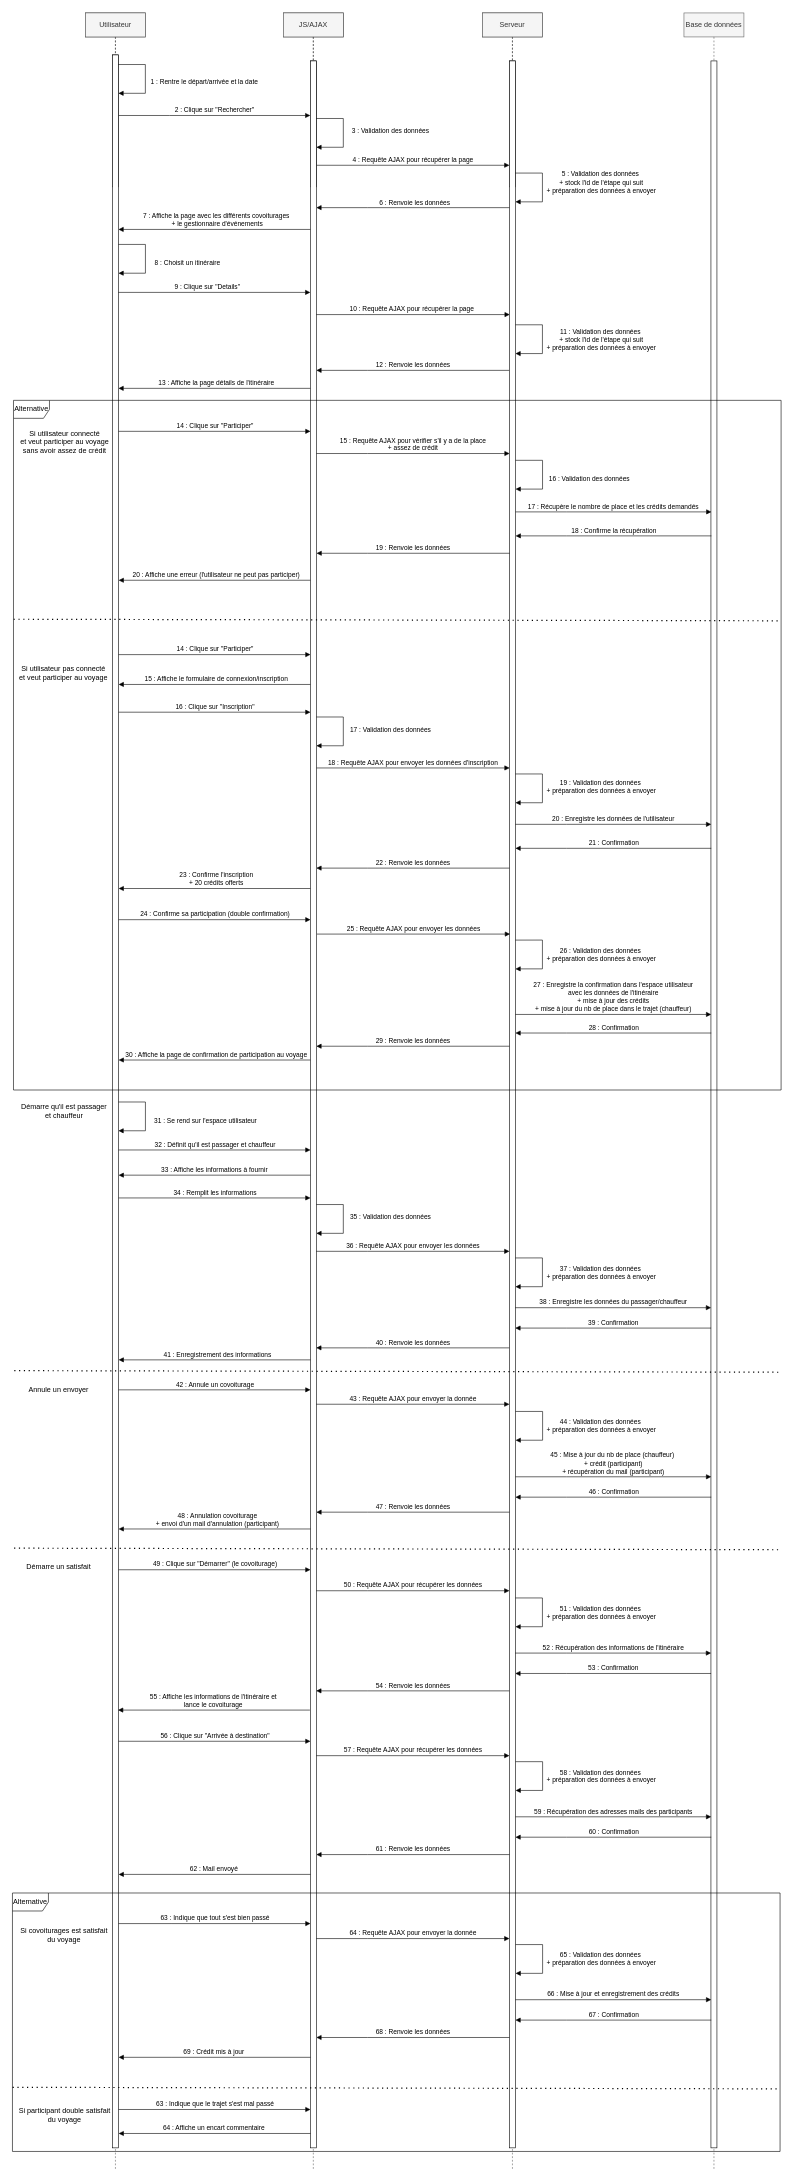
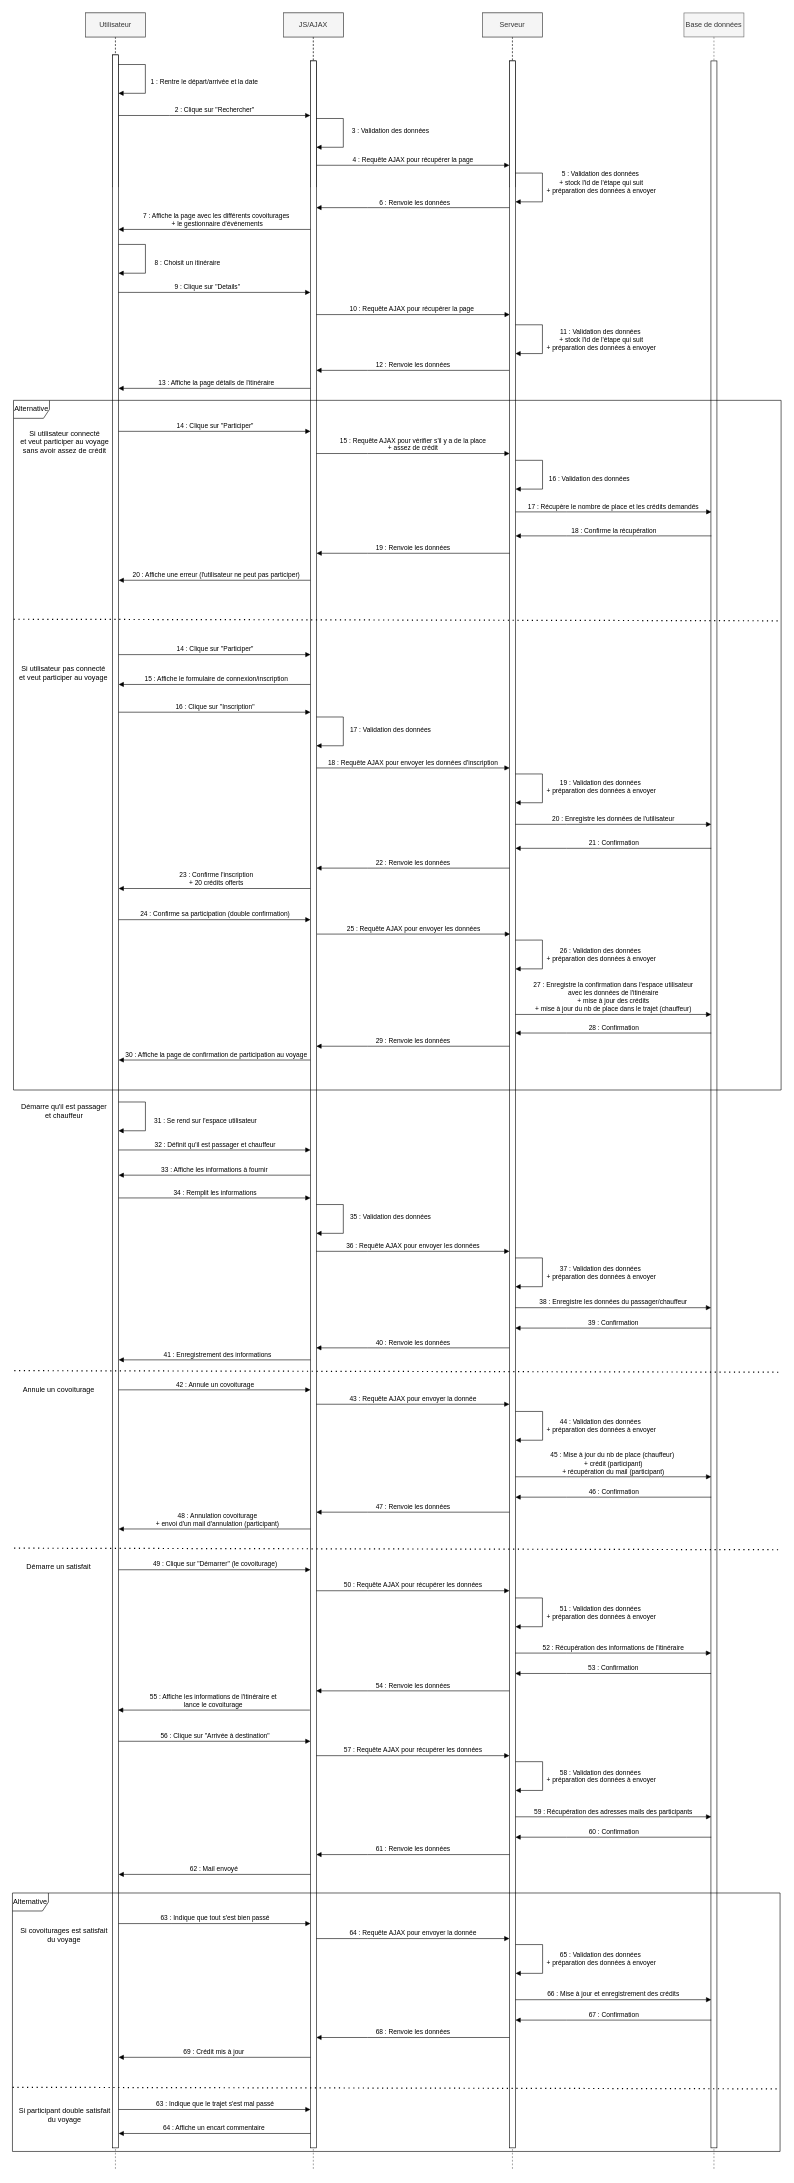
(59, 1390) -> (59, 1390)
